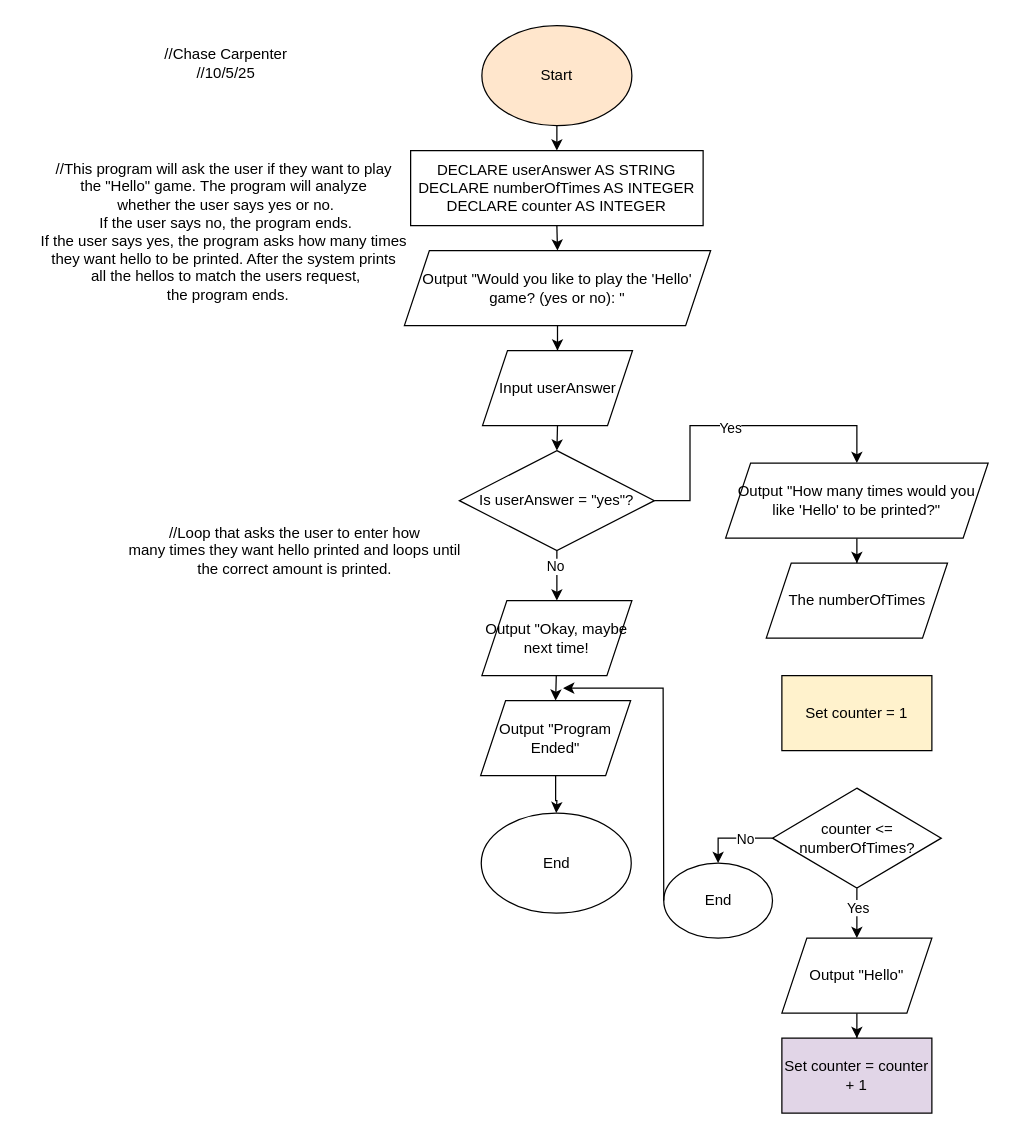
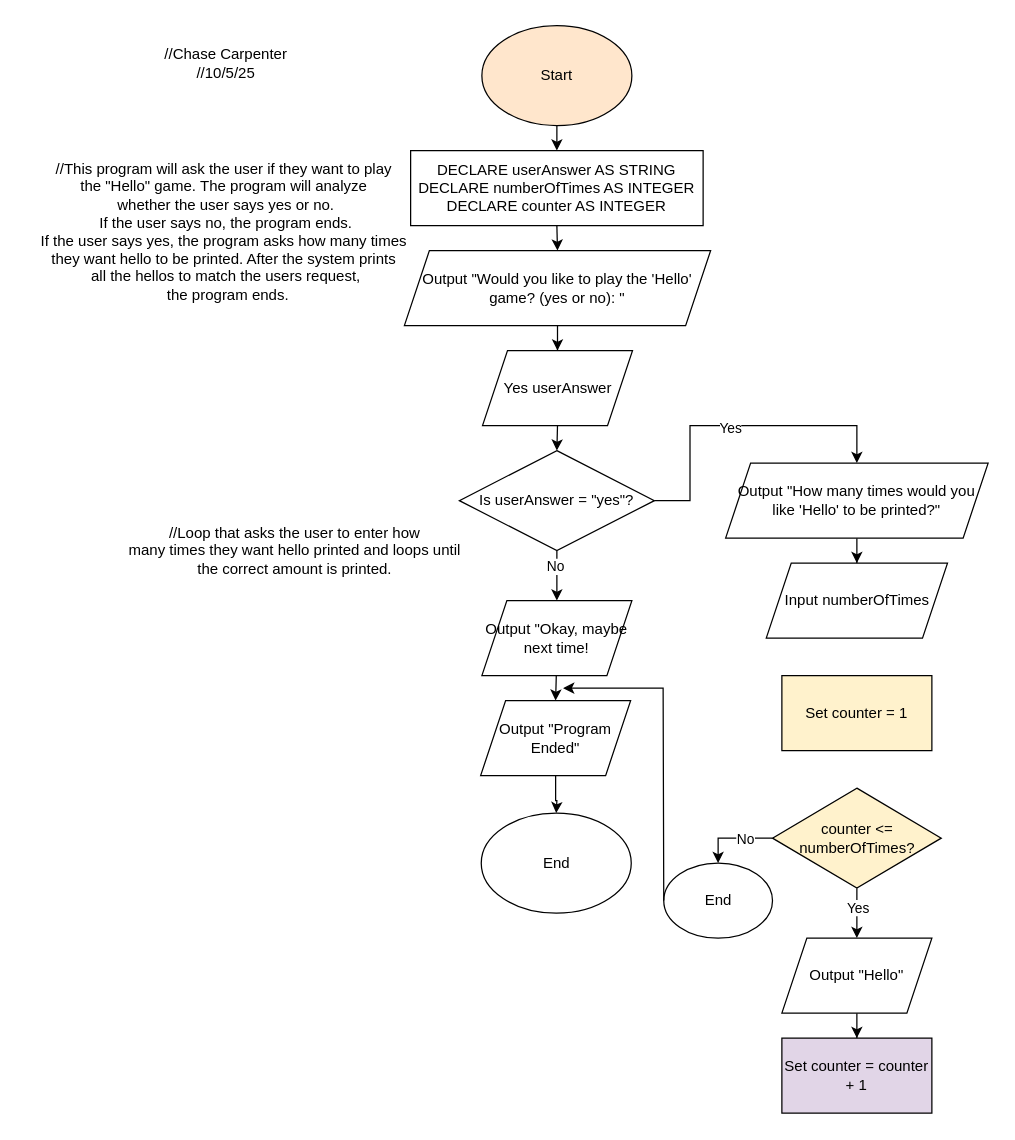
(558, 388) -> (558, 388)
(858, 601) -> (858, 601)
(857, 838) -> (857, 838)
